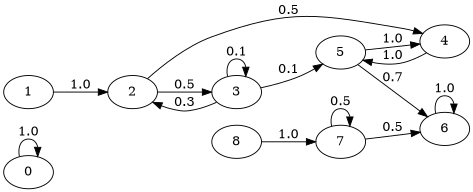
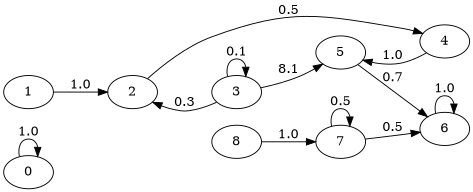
(388, 47) -> none
(289, 70) -> (289, 70)
(180, 92) -> none
